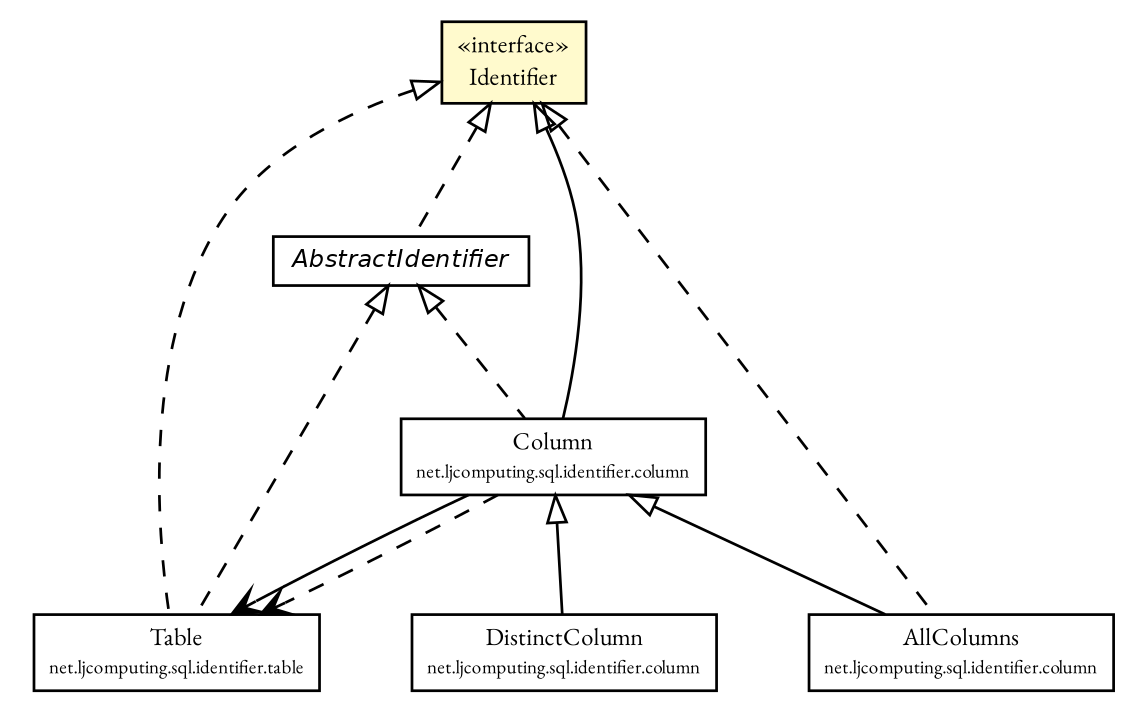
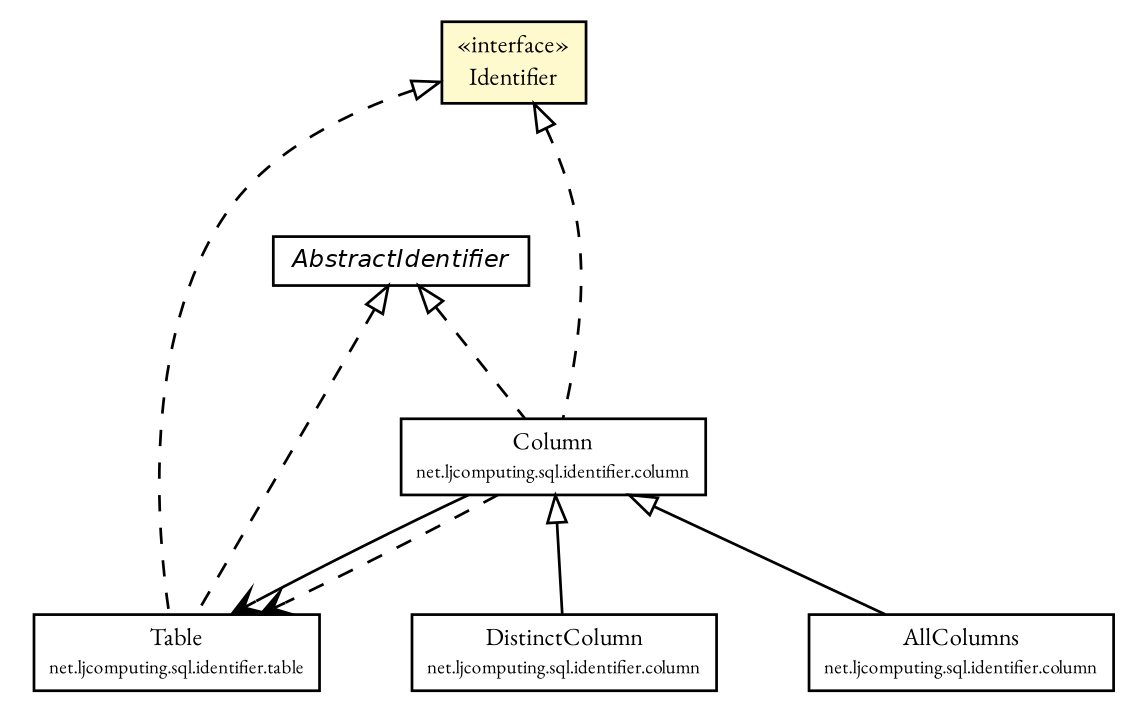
(445, 182) -> none
(581, 271) -> (581, 271)
(747, 370) -> none
